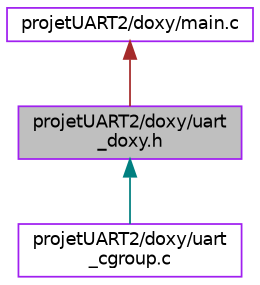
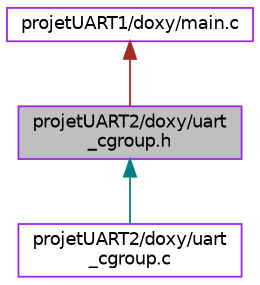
(130, 25) -> (130, 25)
(130, 133) -> (130, 133)
